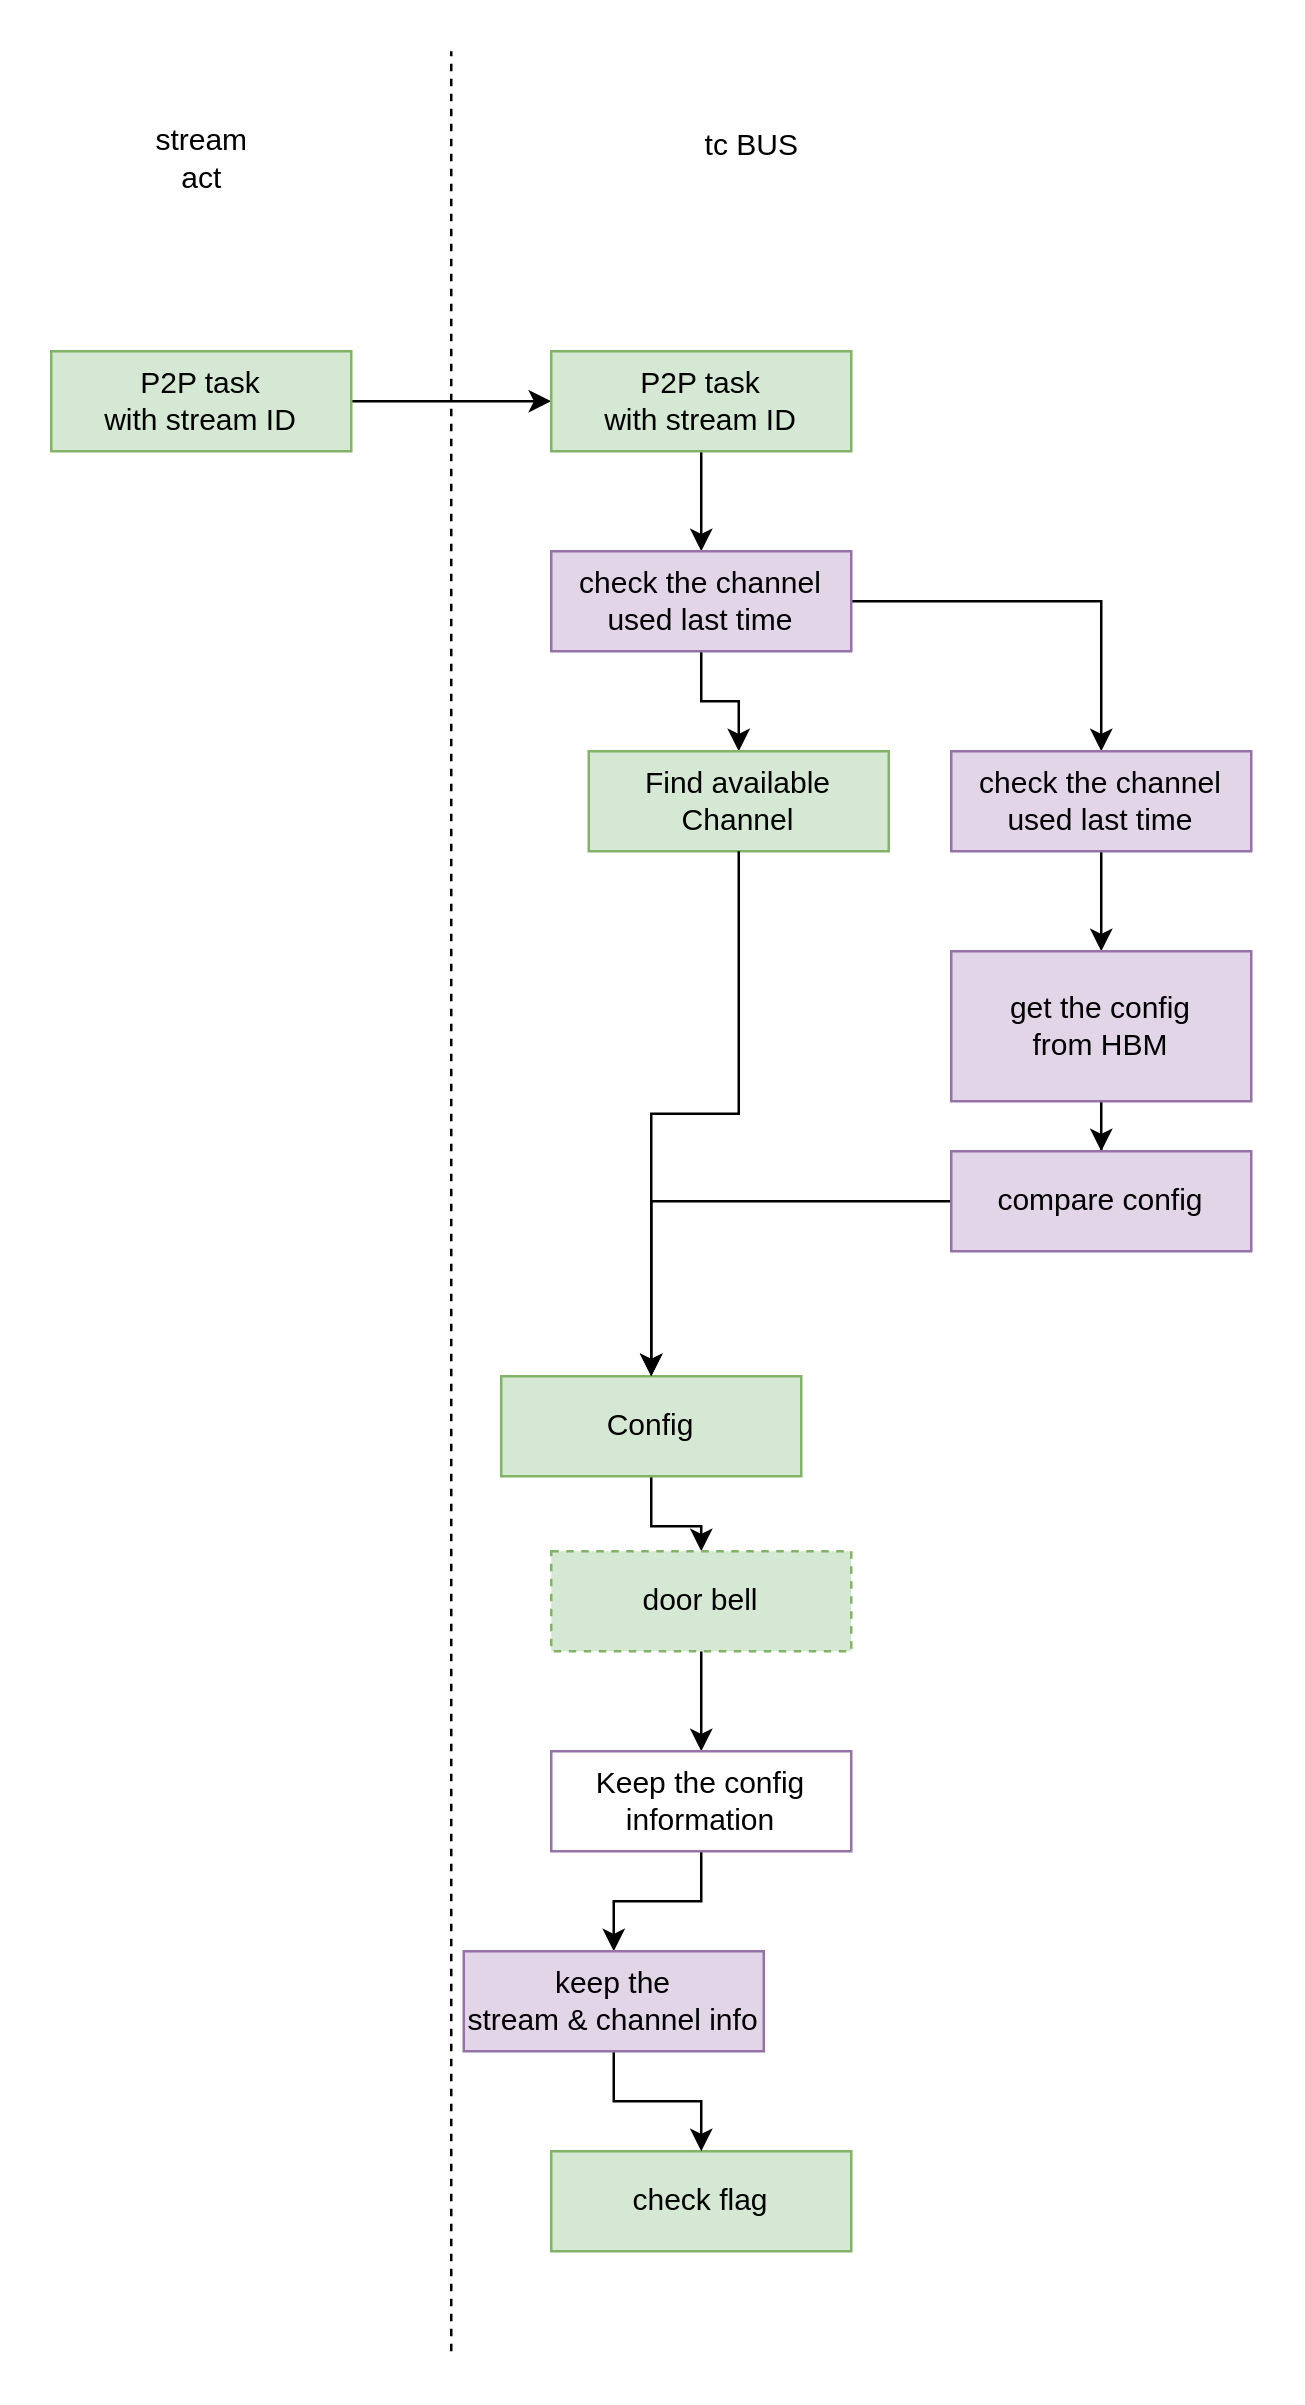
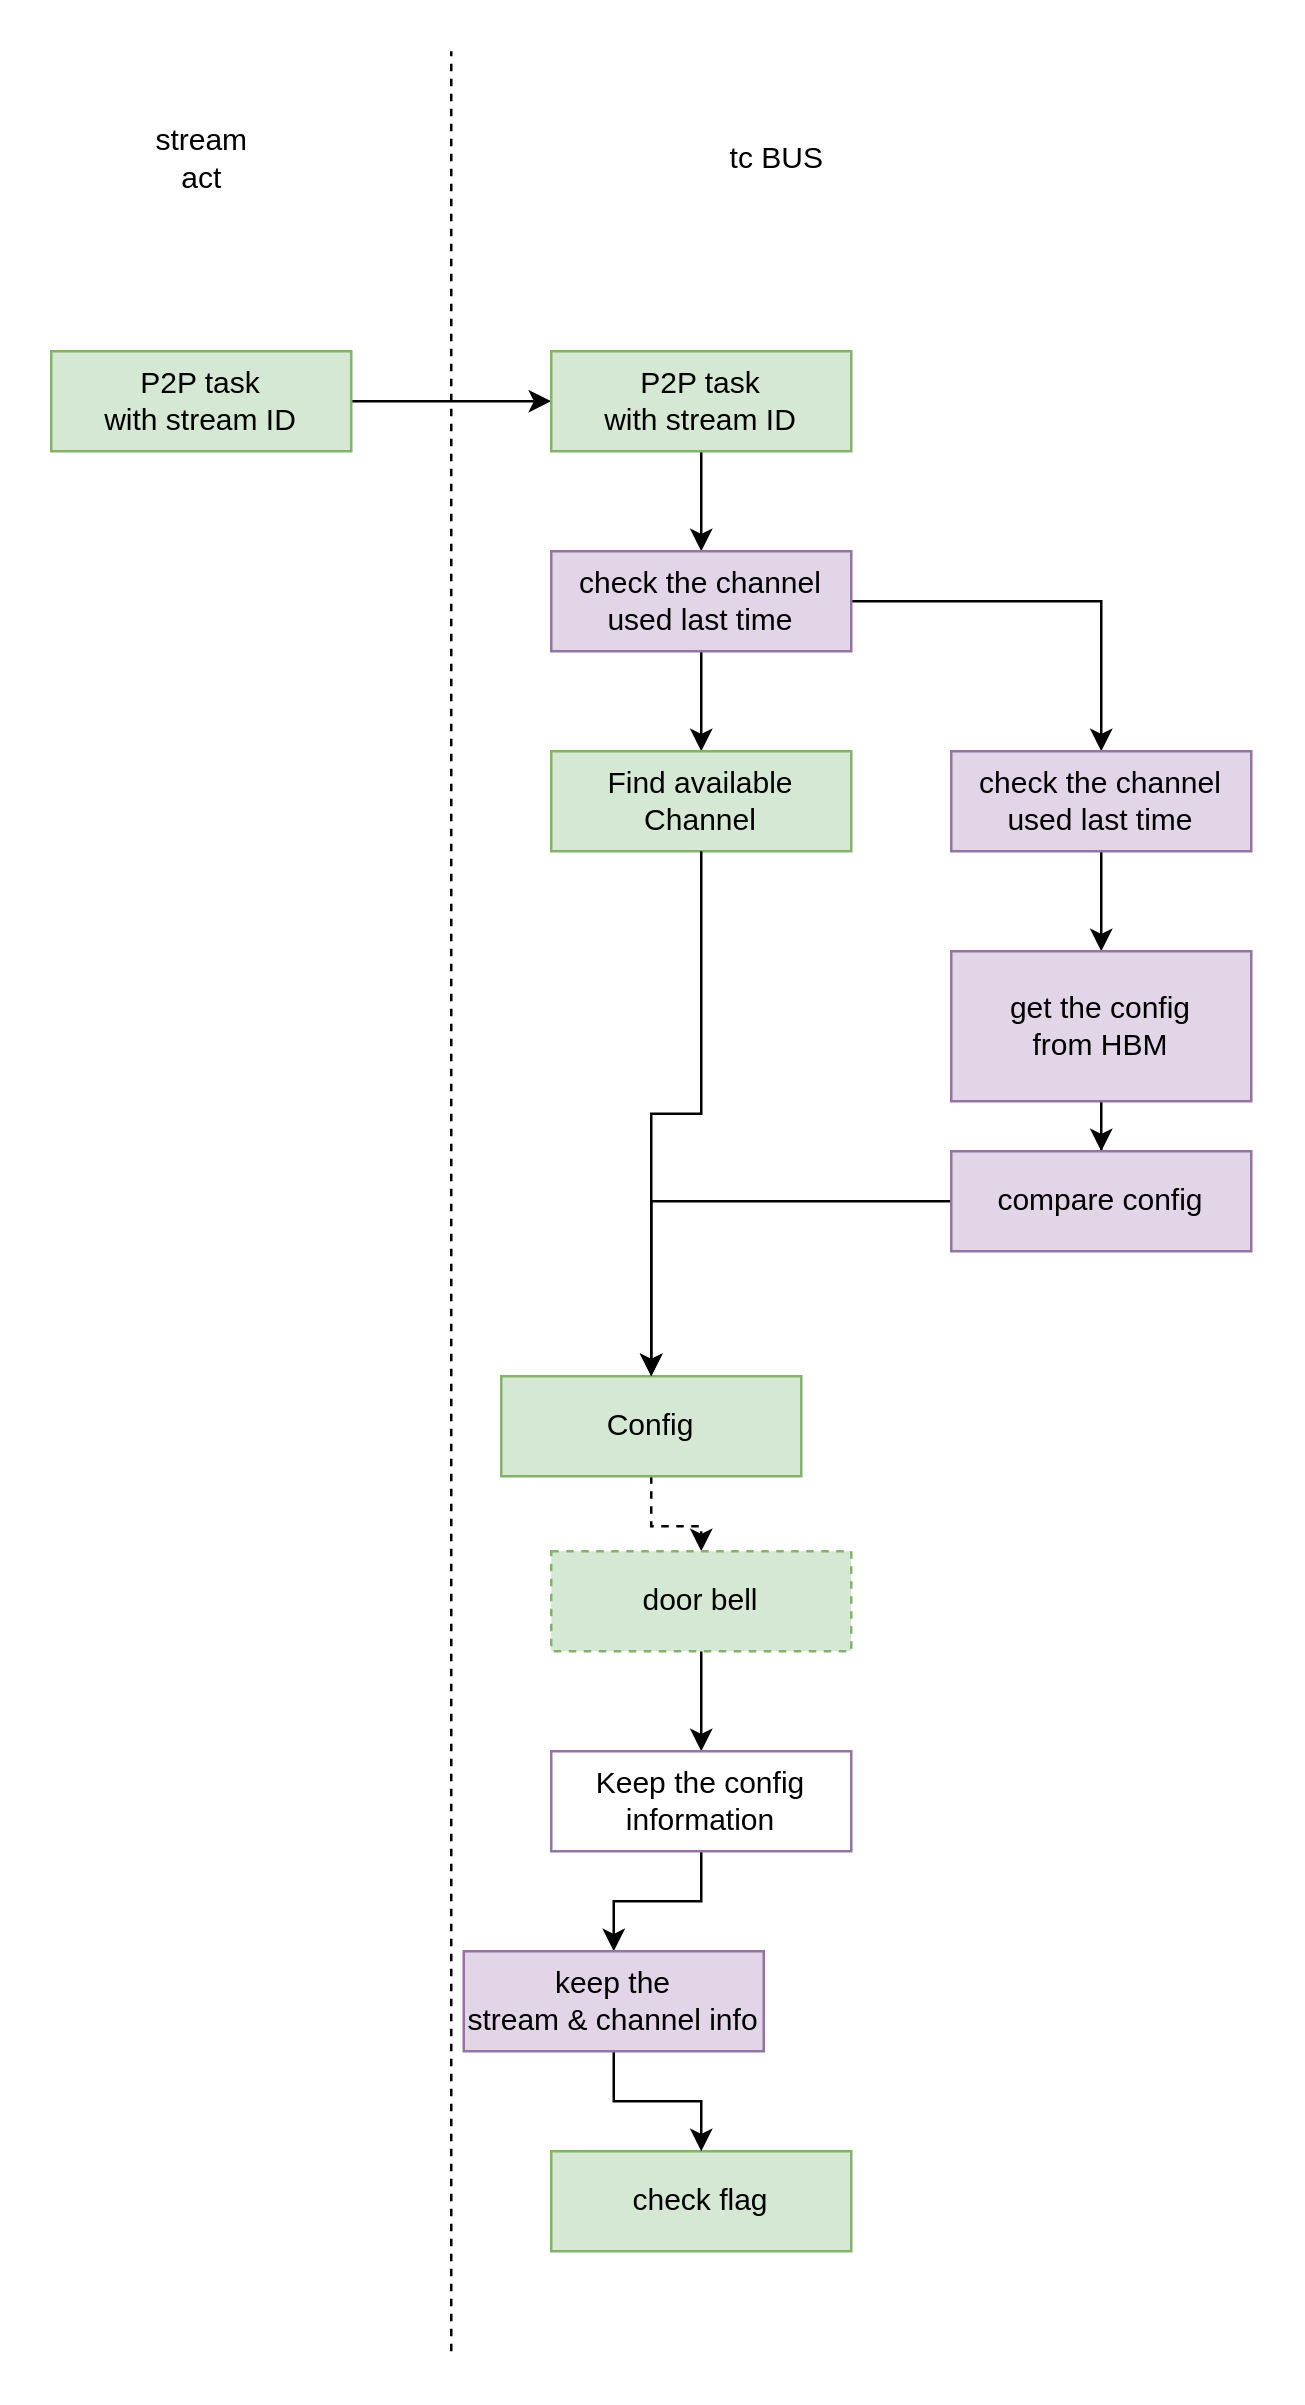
(751, 146) -> (776, 159)
(739, 801) -> (701, 801)
(657, 1526) -> (657, 1526)
